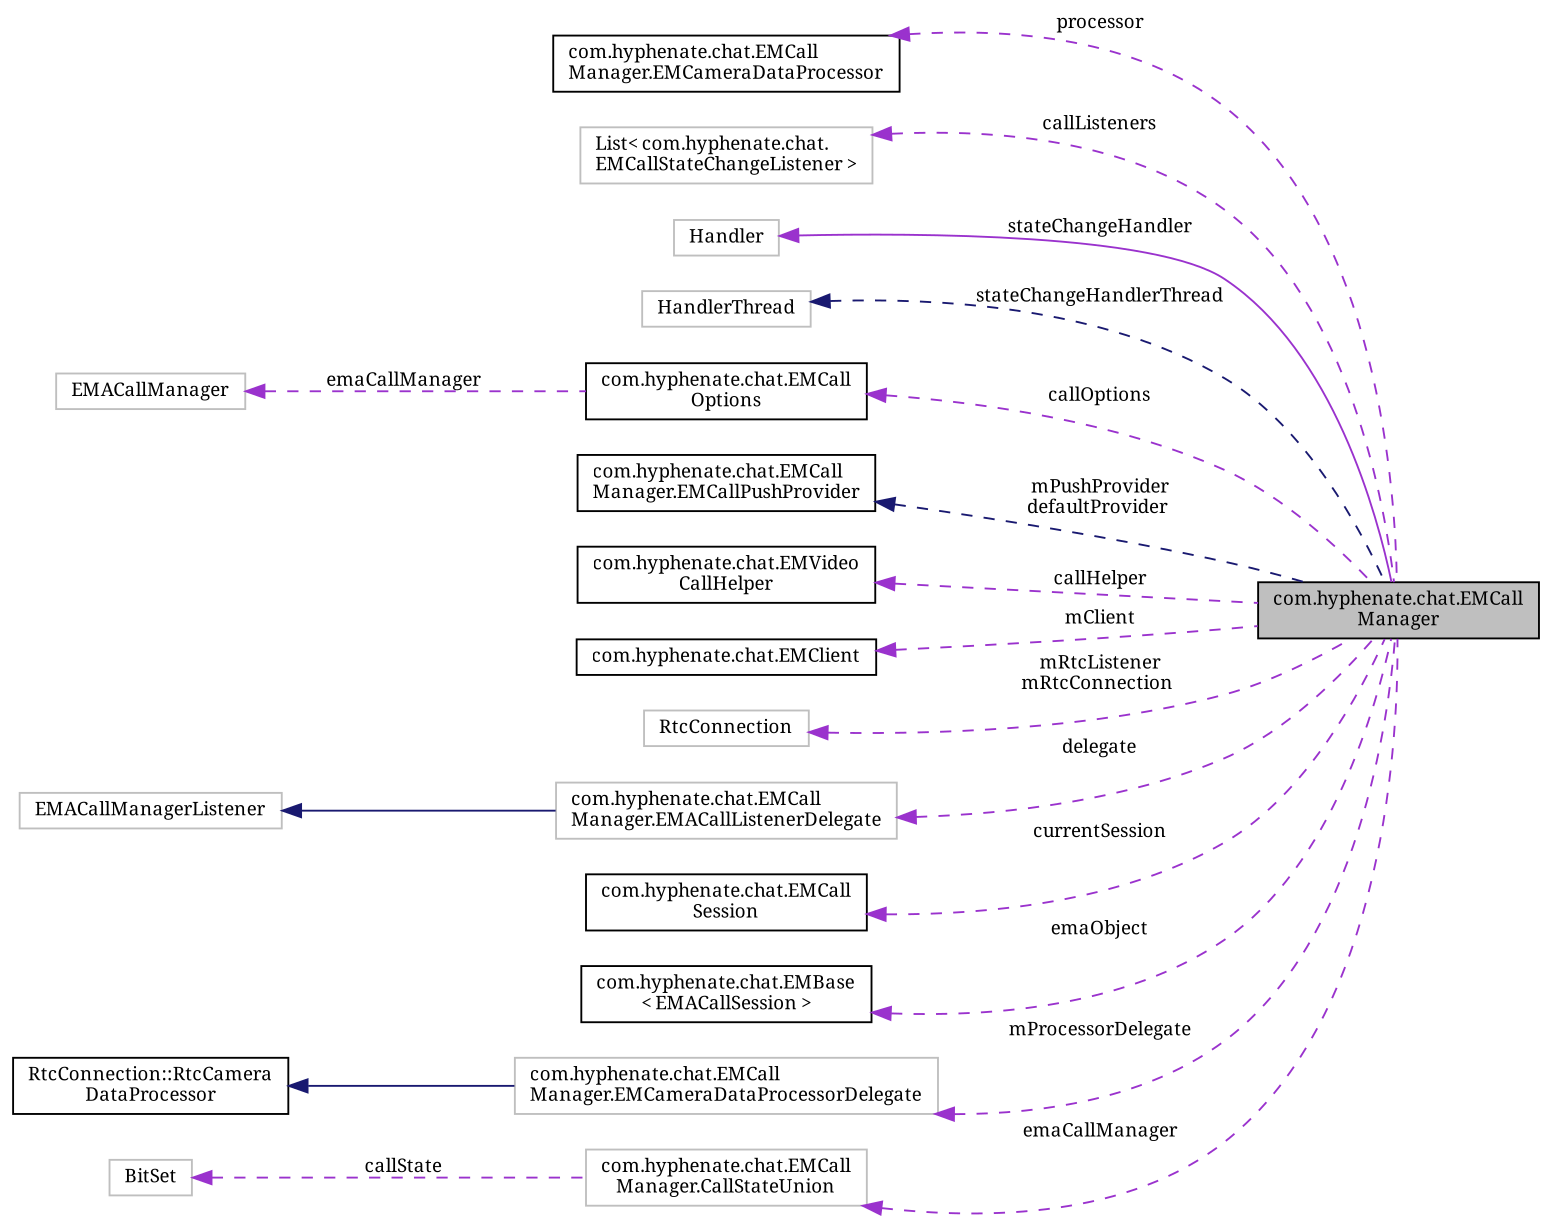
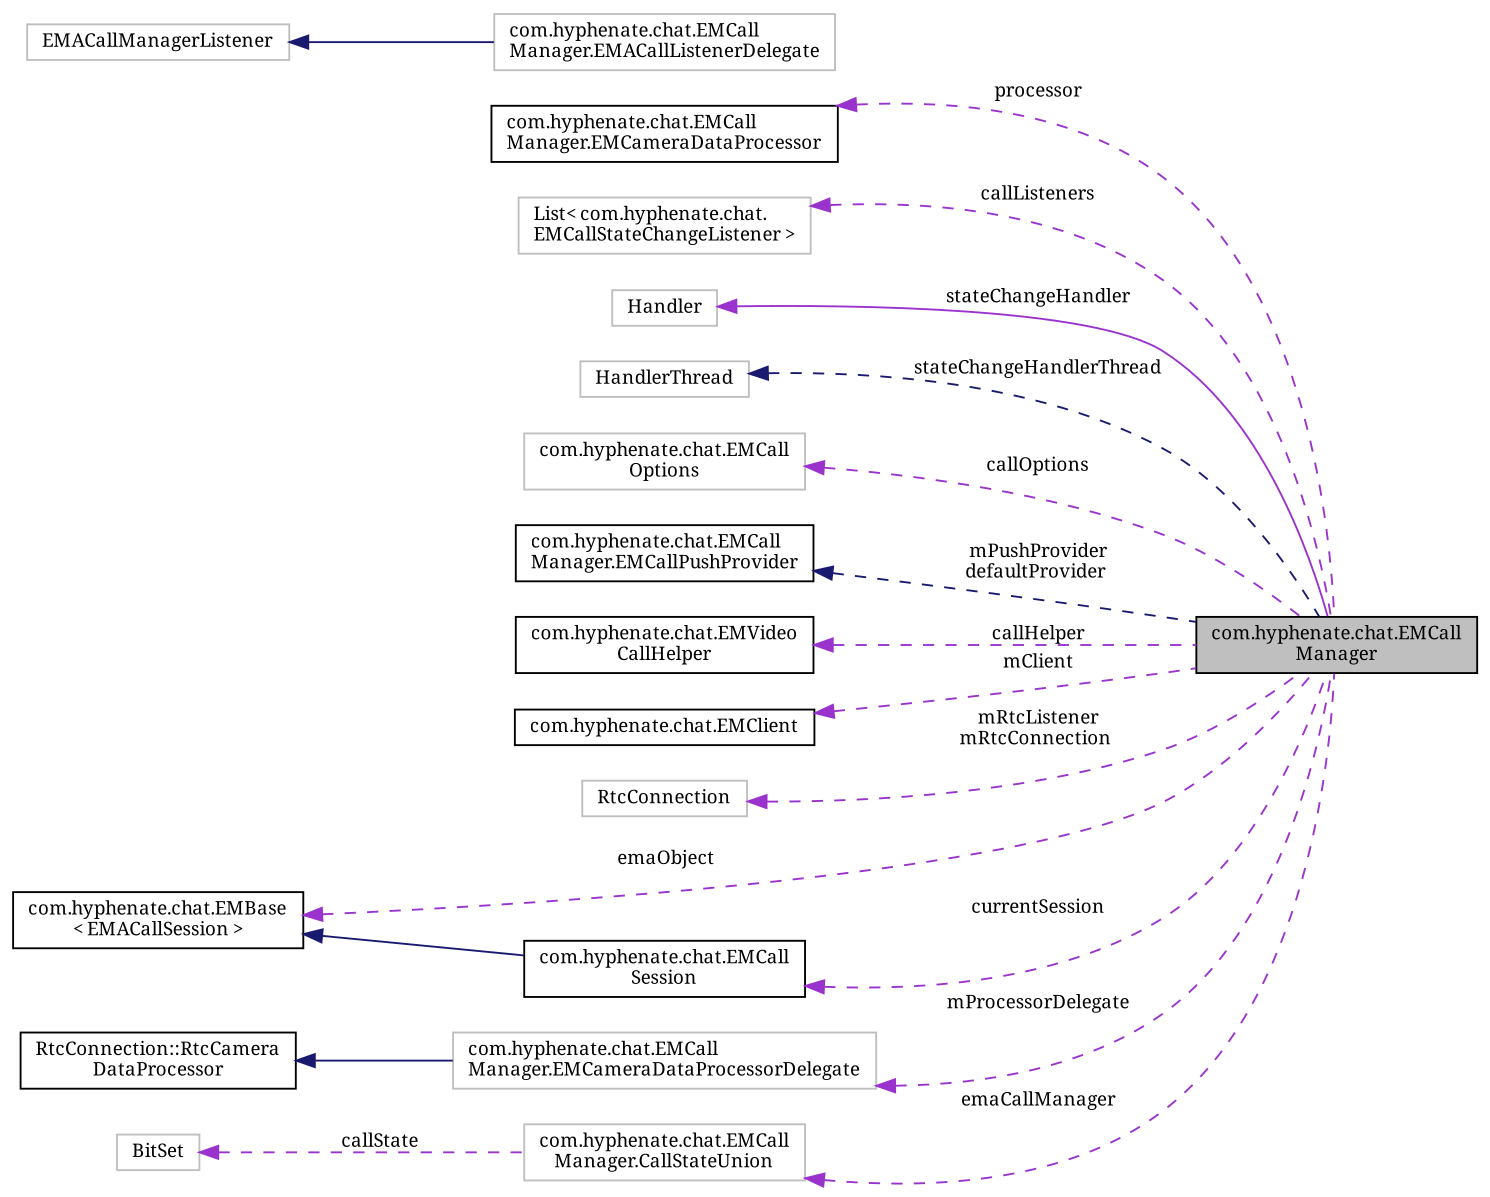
(151, 391) -> none
(726, 391) -> (665, 462)
(1166, 779) -> none
none -> (423, 946)
